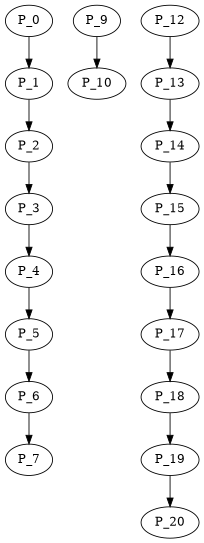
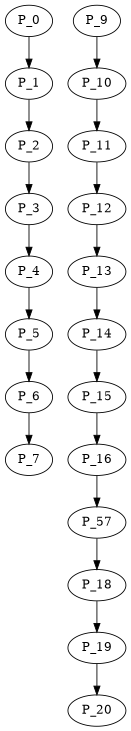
none -> (97, 146)
(170, 334) -> (97, 522)
